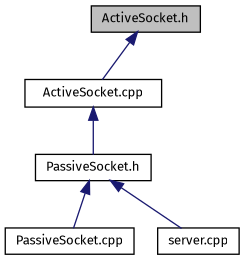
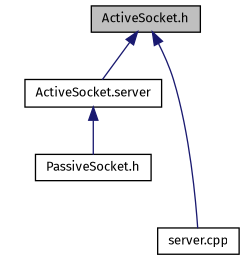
(93, 93) -> (93, 93)
(151, 208) -> (186, 134)
(70, 241) -> none
